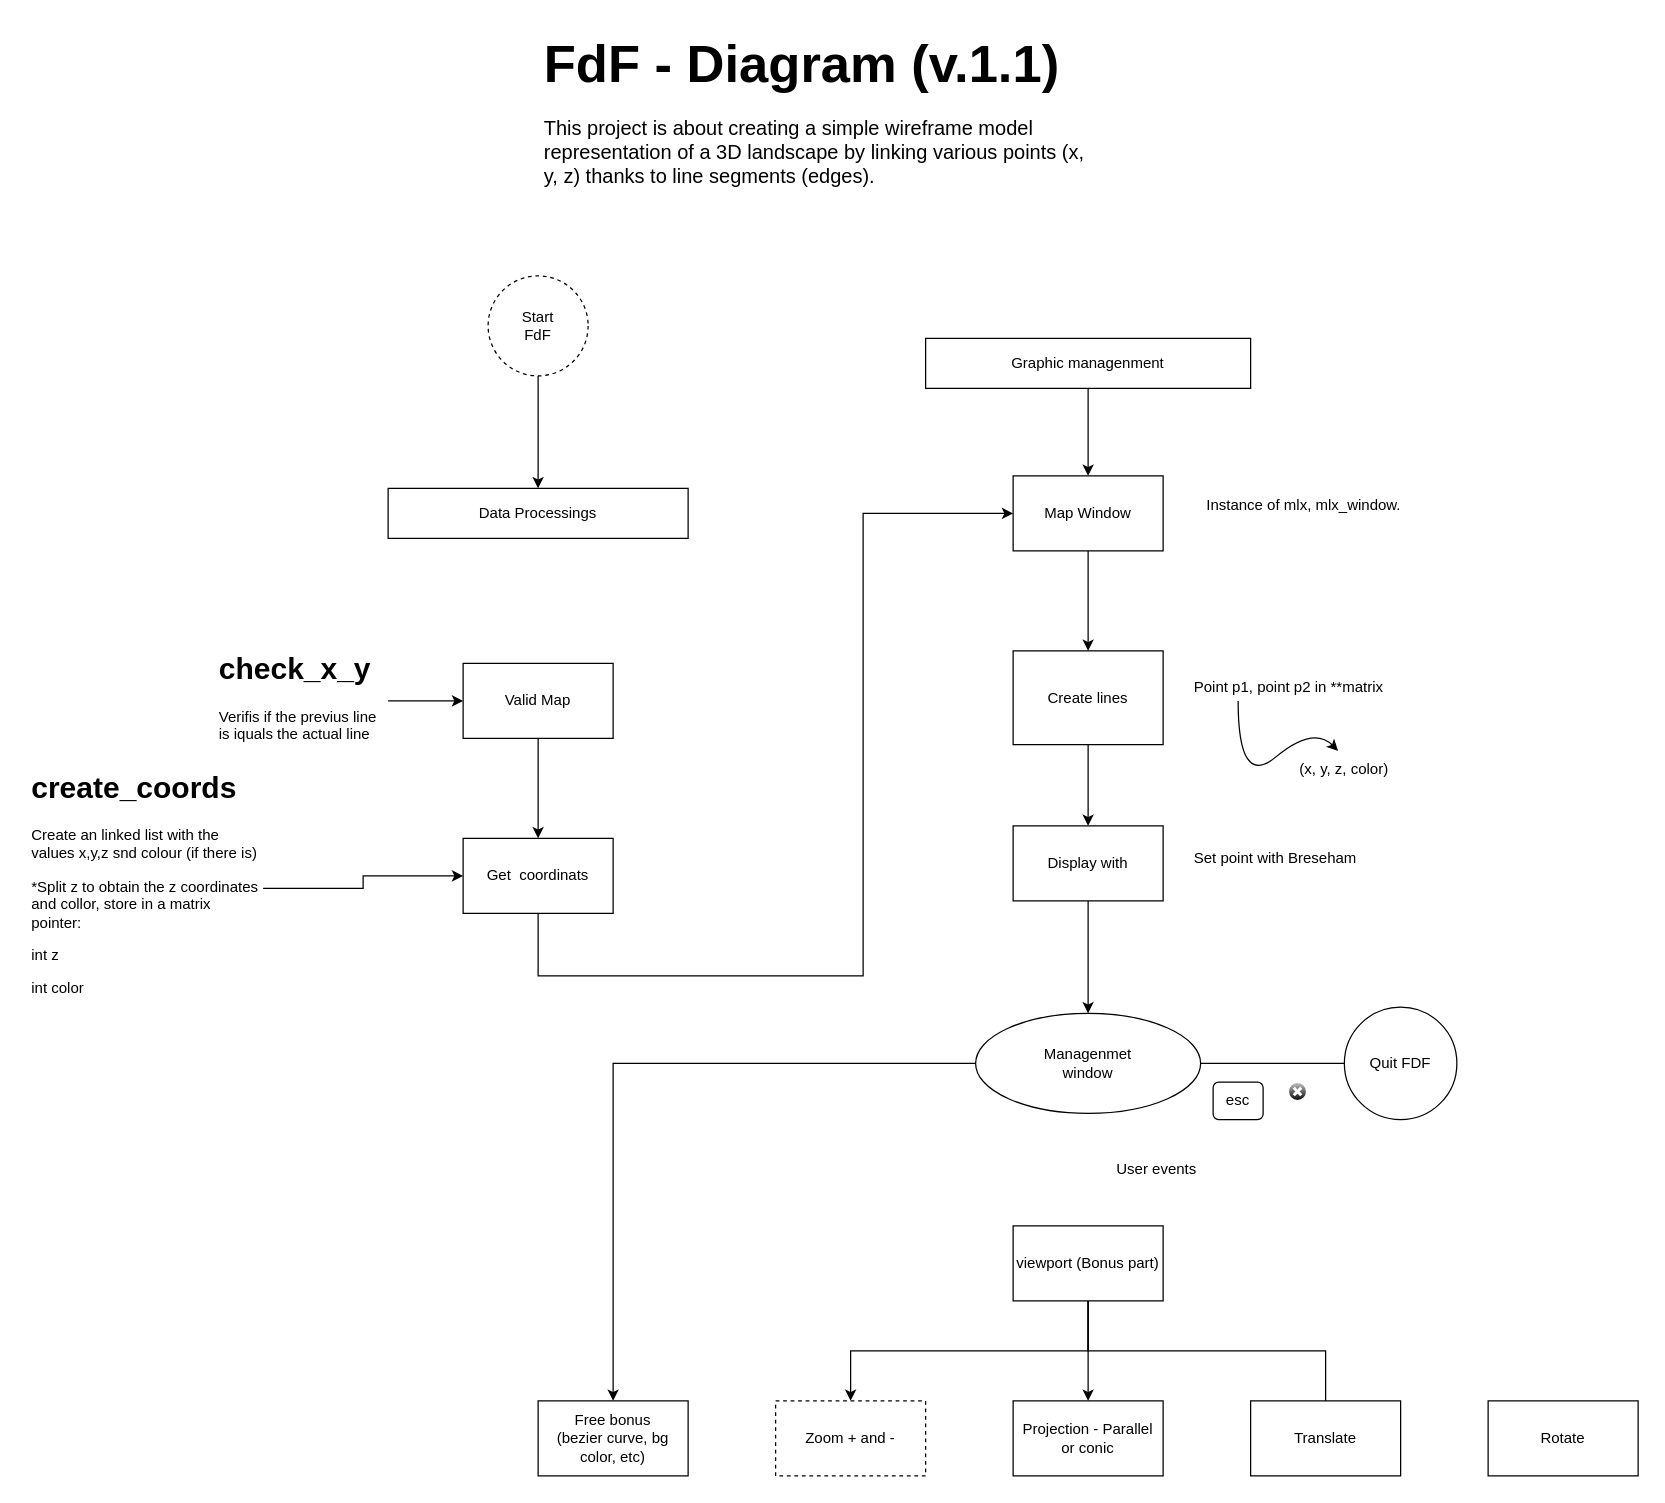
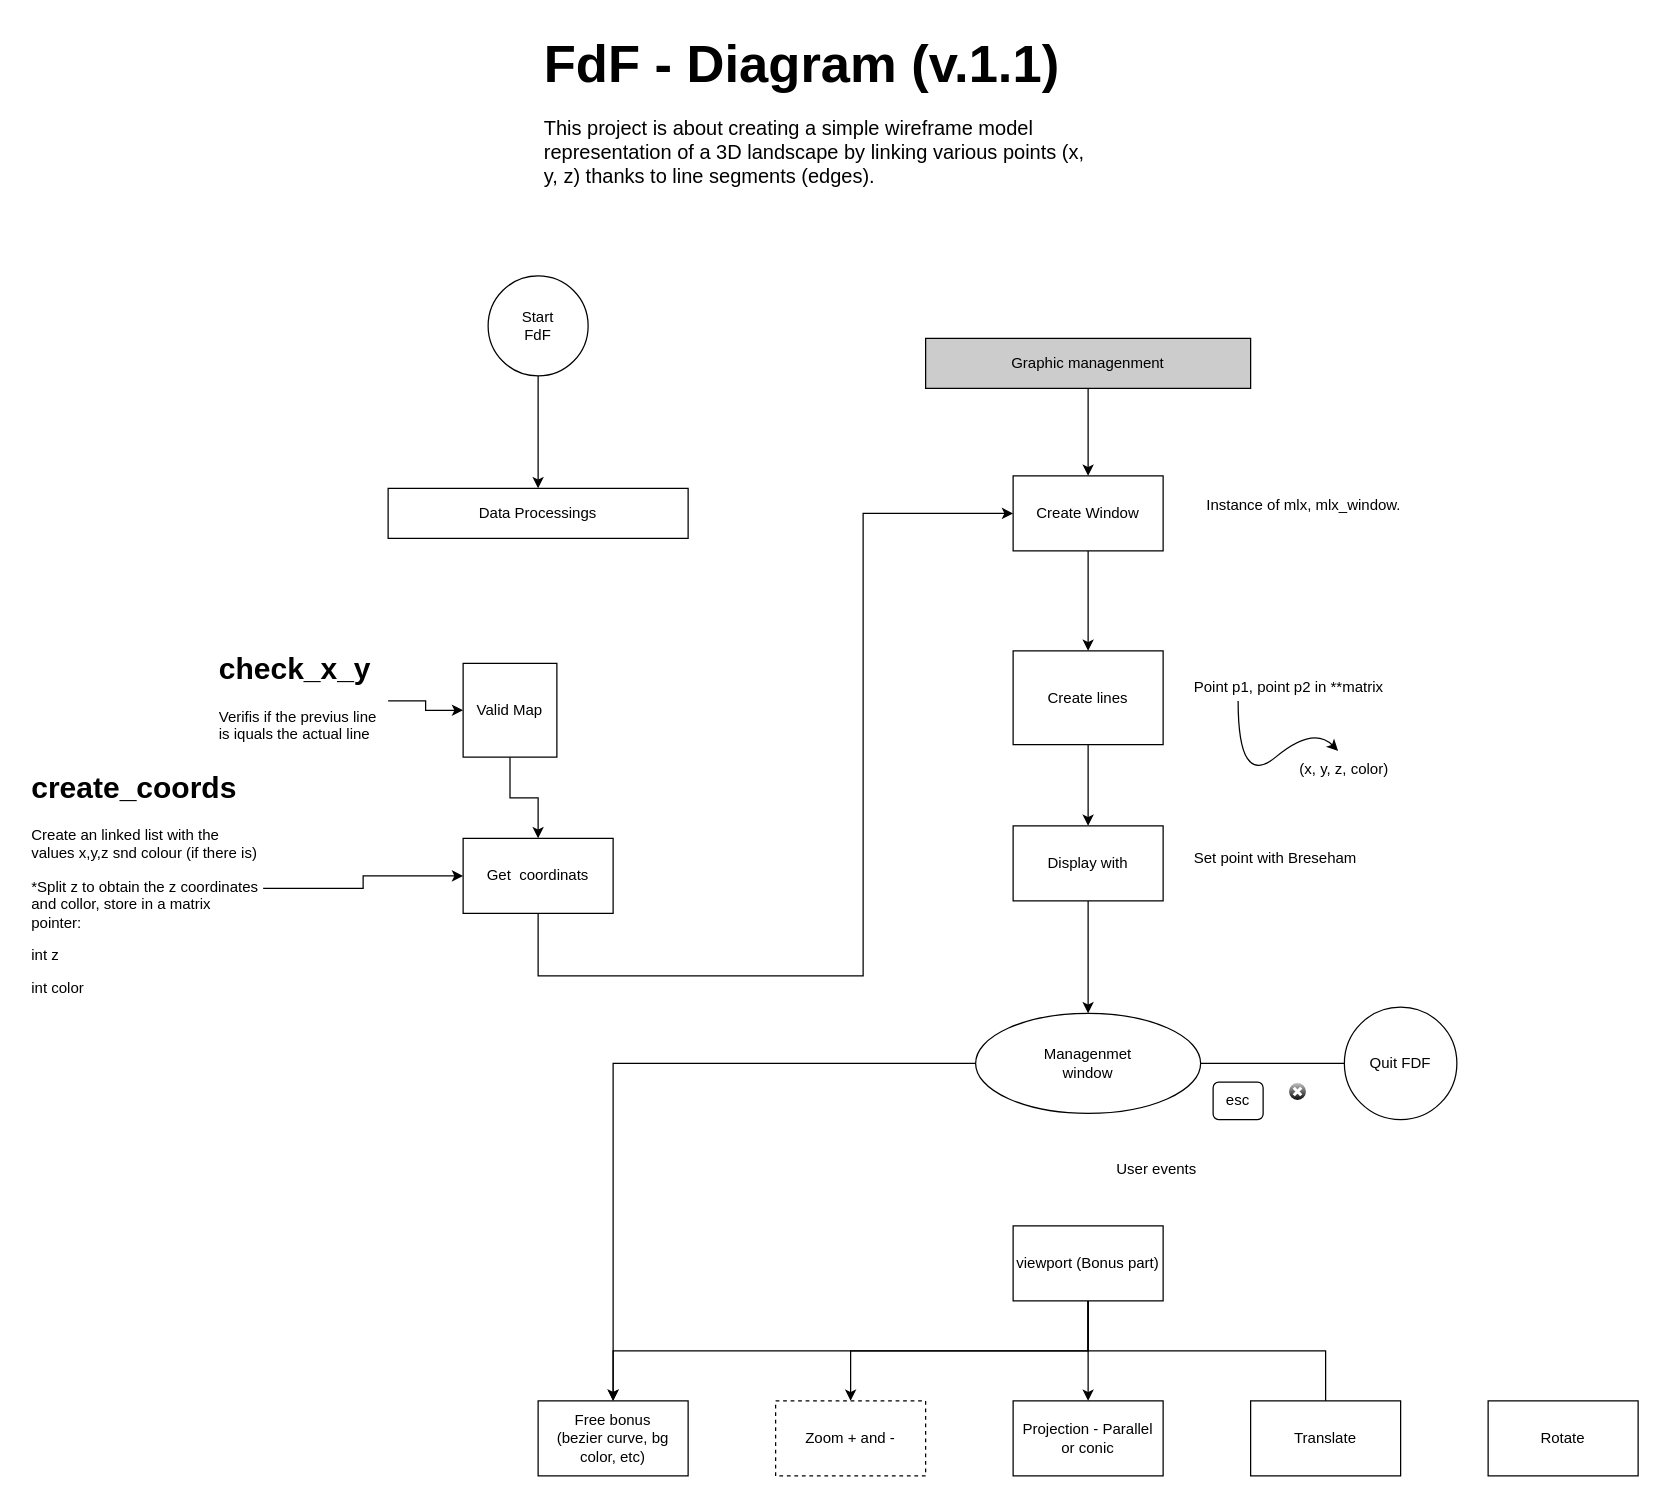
(538, 326) -> (538, 326)
(1088, 363) -> (1088, 363)
(1088, 513) -> (1088, 513)
(538, 701) -> (510, 710)
none -> (732, 1351)
